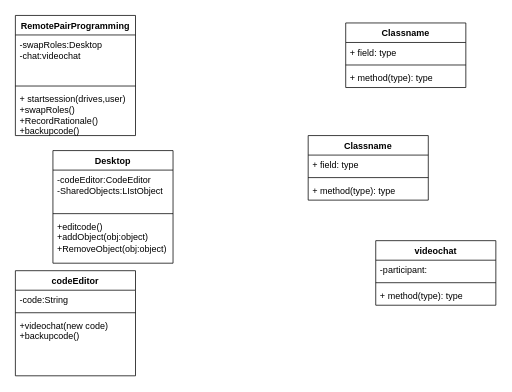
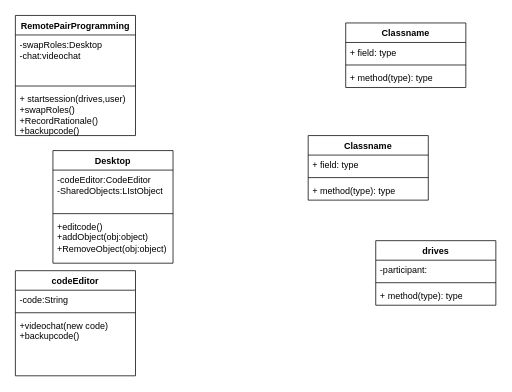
(435, 251) -> (435, 251)
